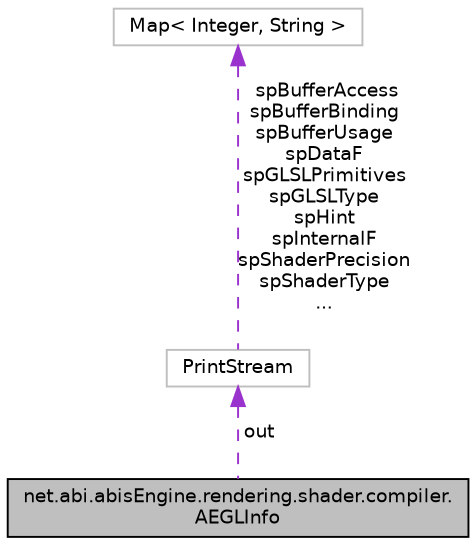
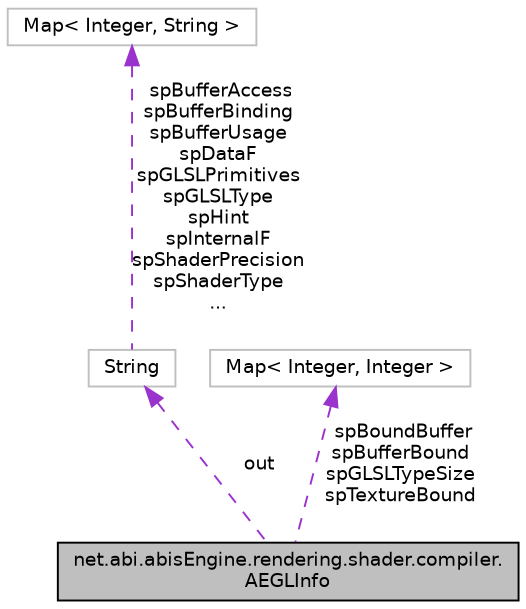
(238, 368) -> (132, 368)
none -> (340, 368)
